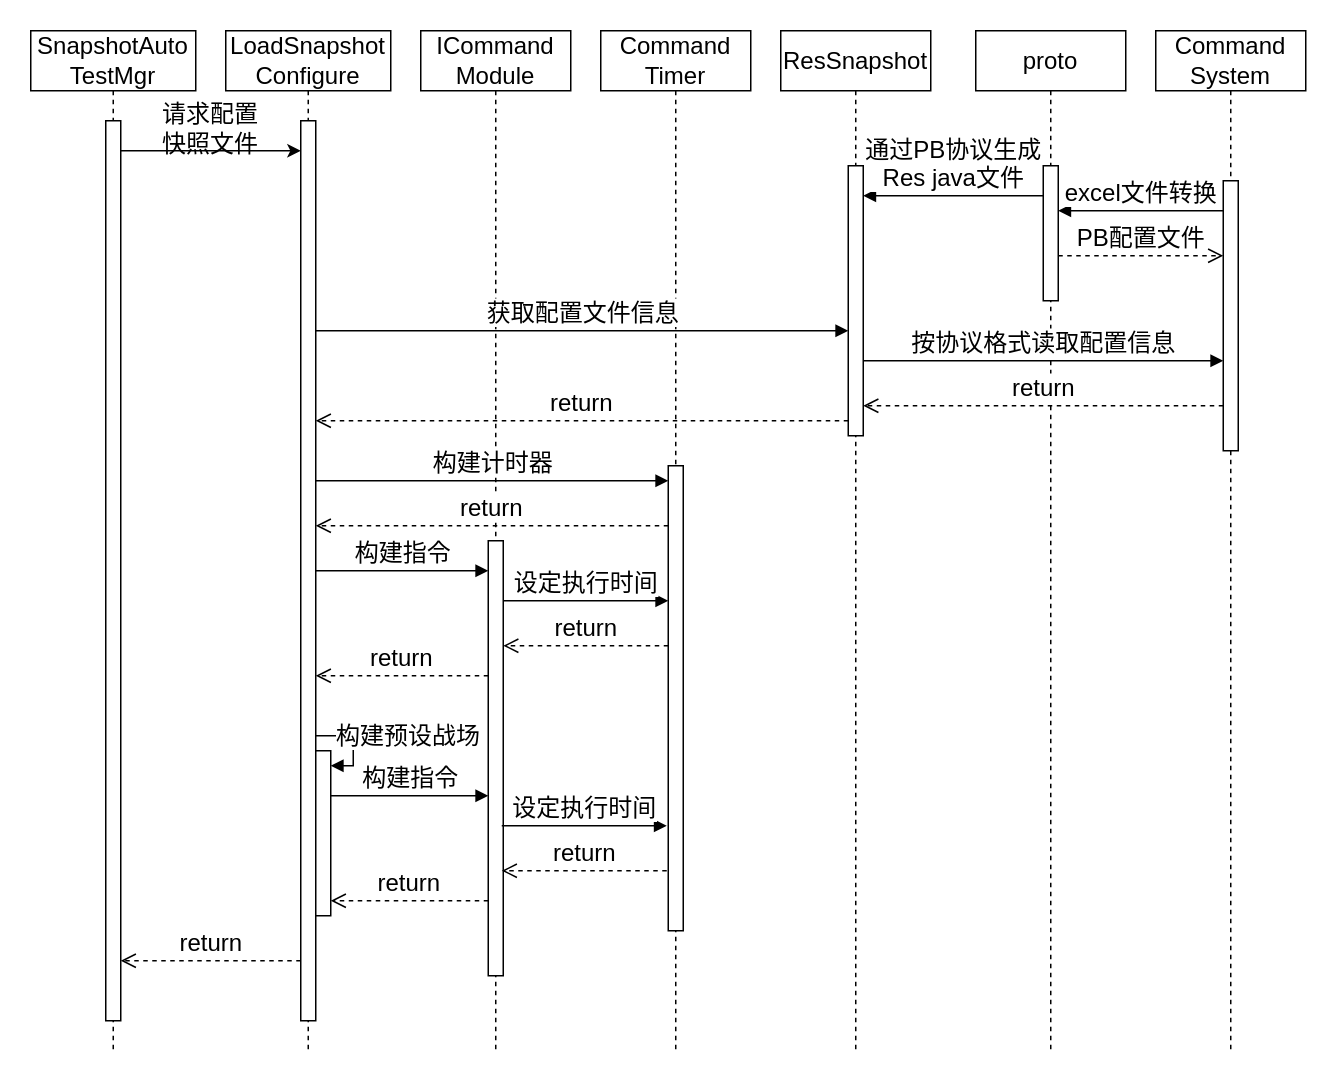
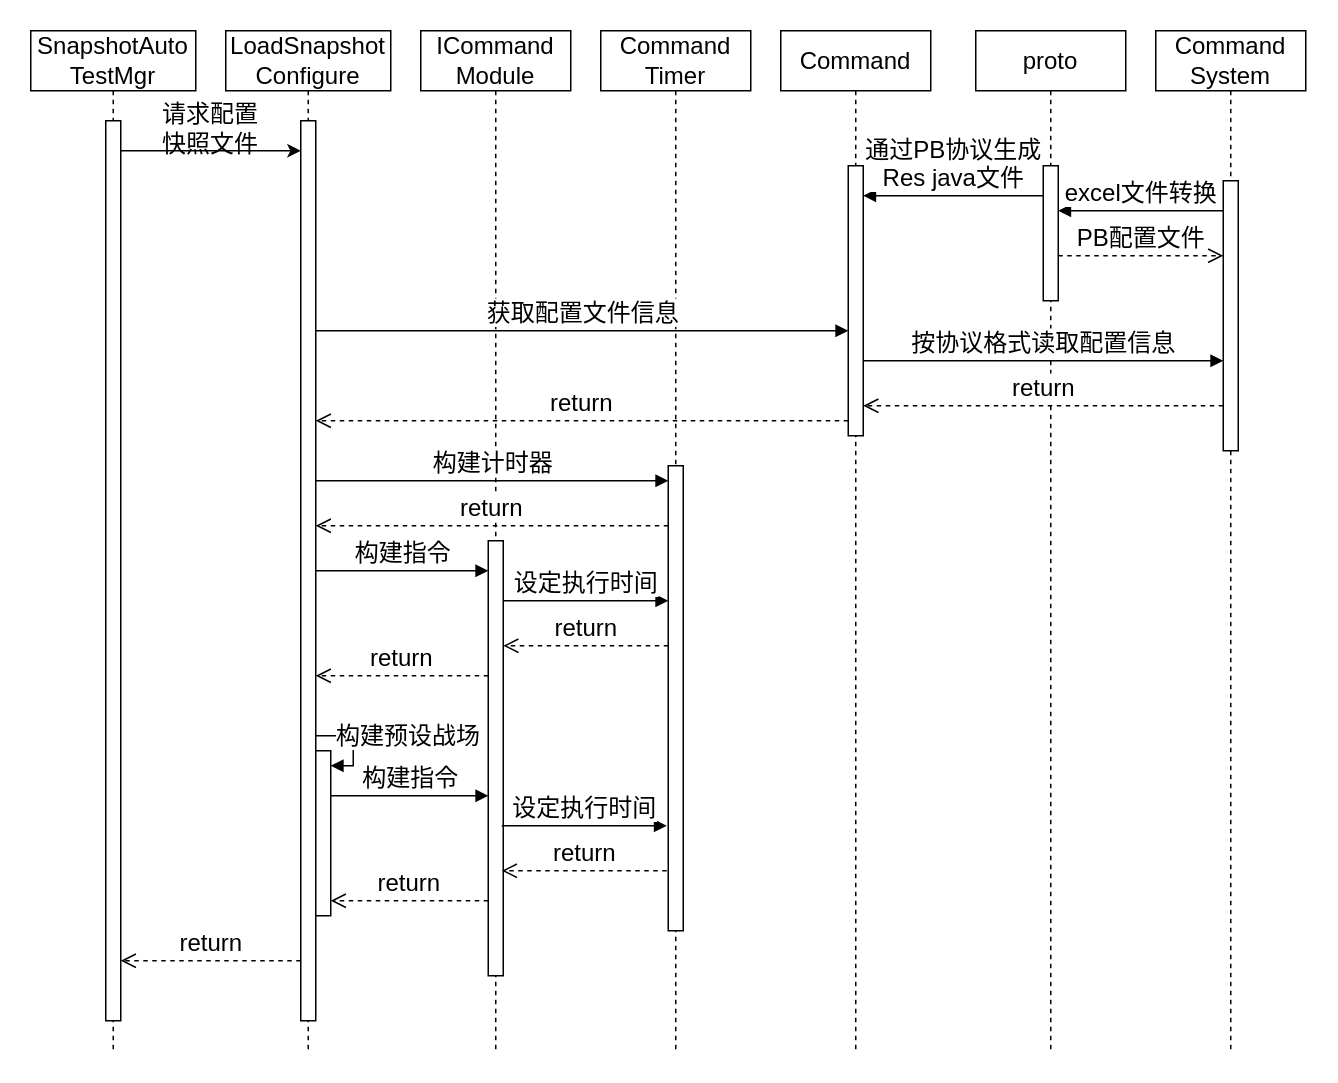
(856, 61) -> (856, 61)
